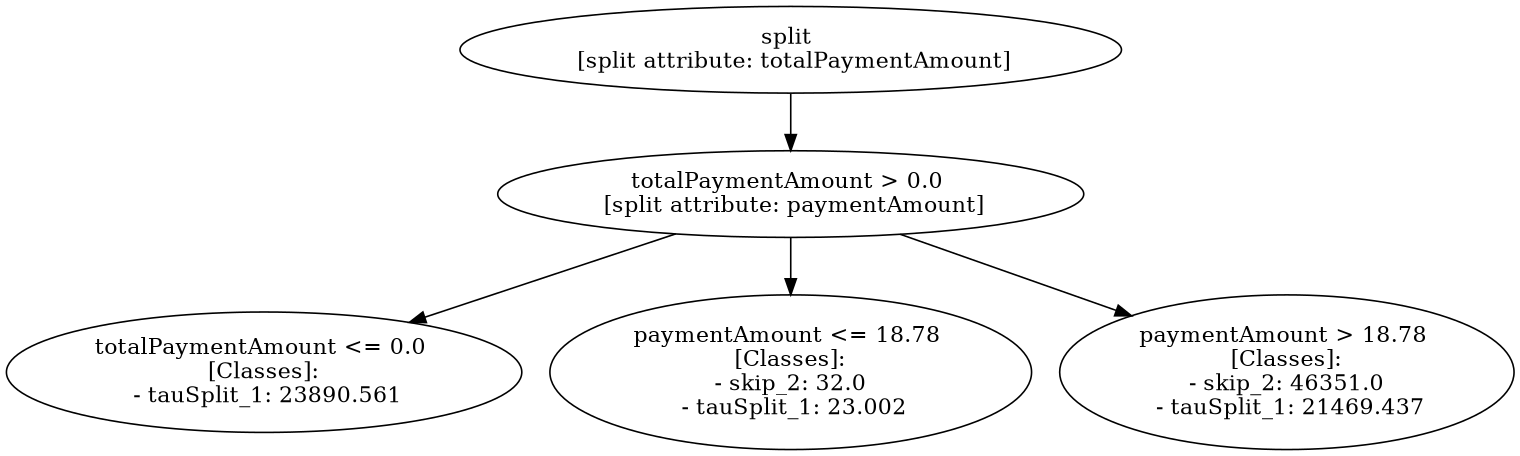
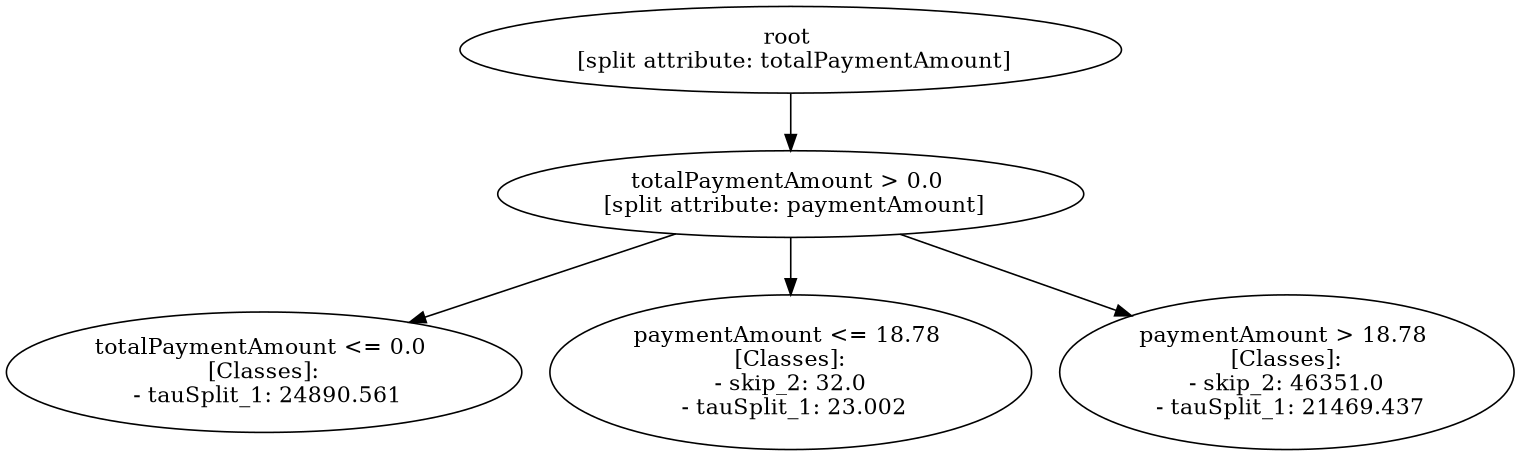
(791, 50) -> (791, 50)
(264, 372) -> (264, 372)
